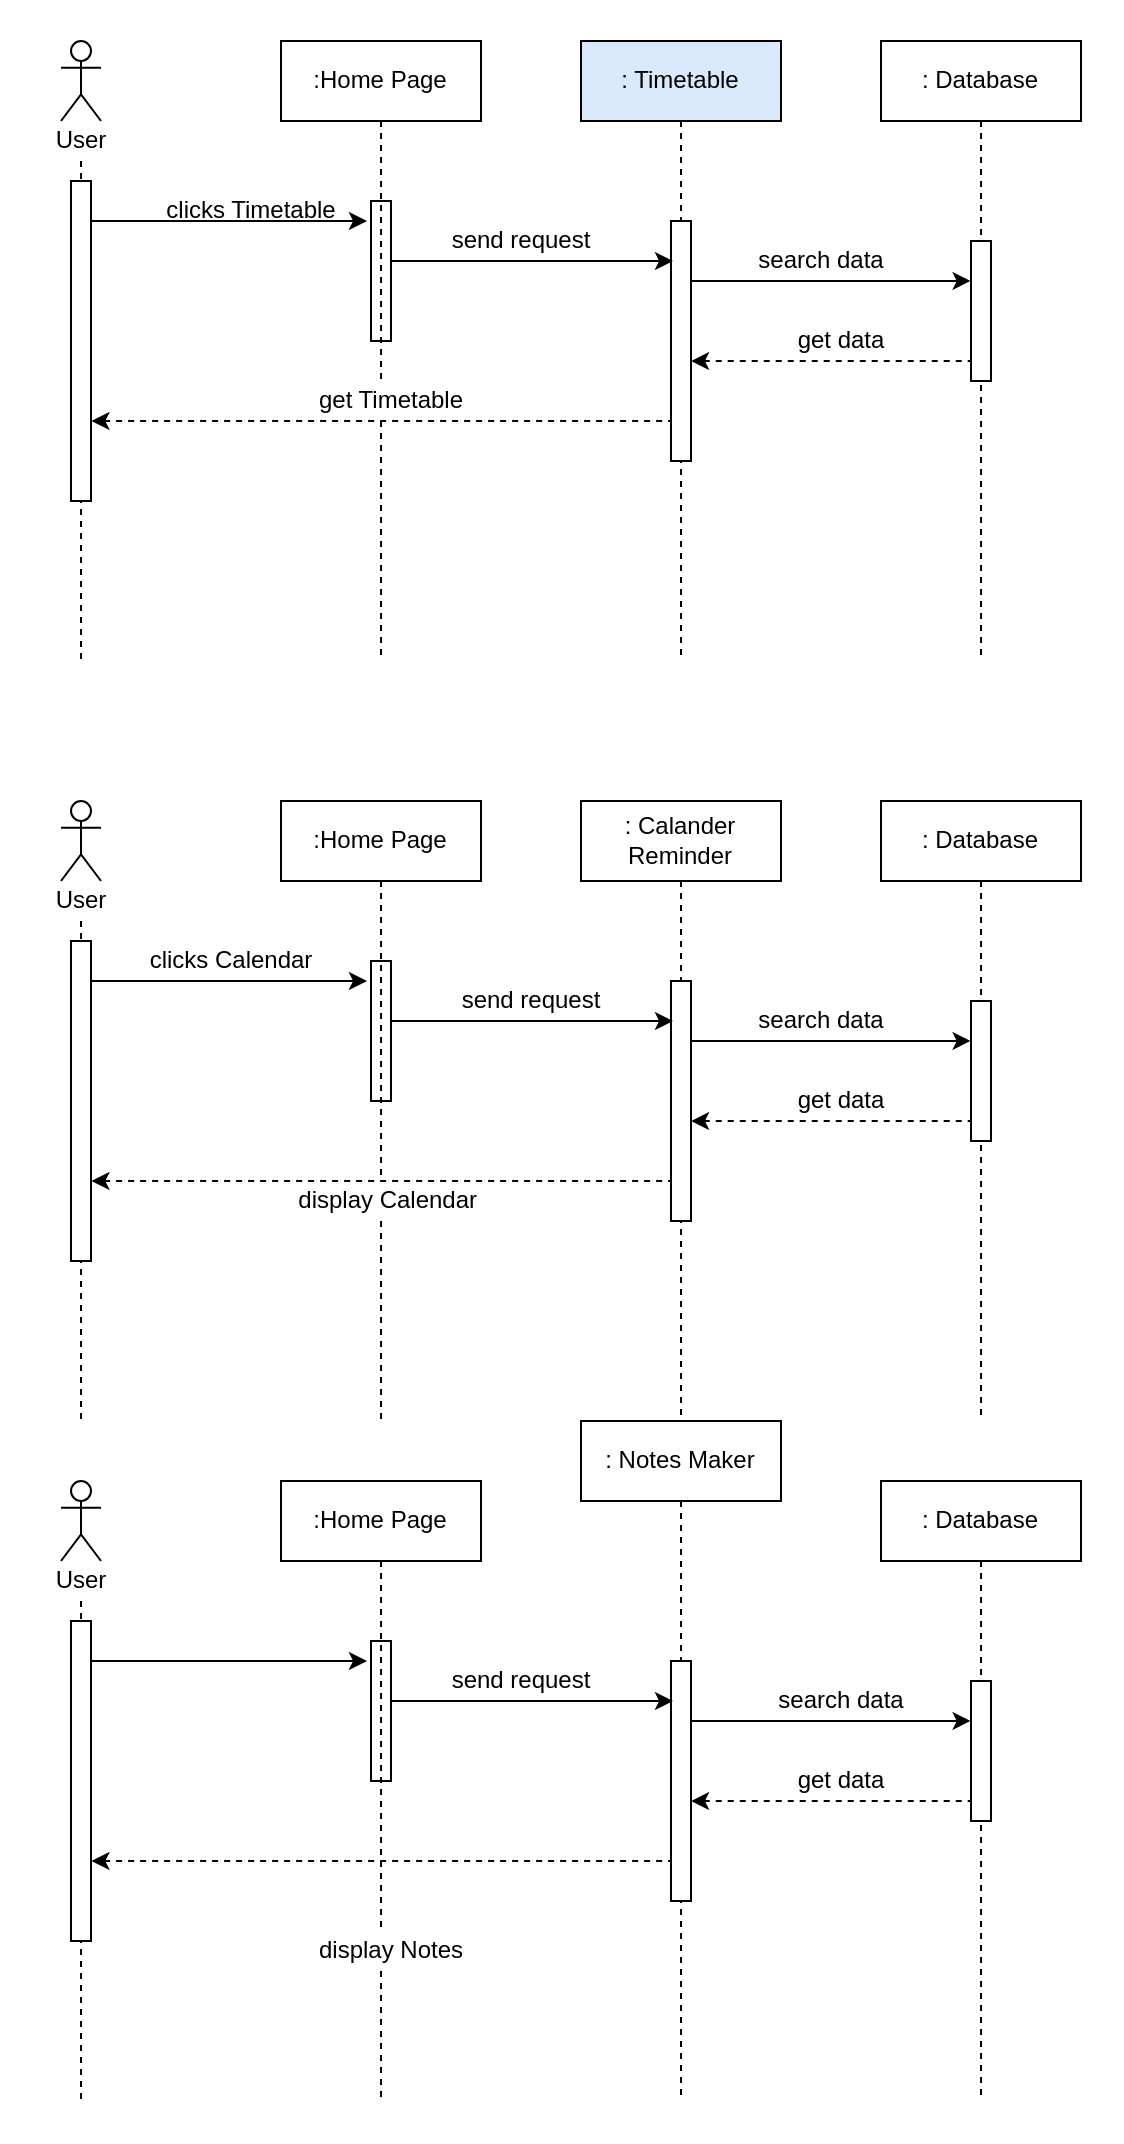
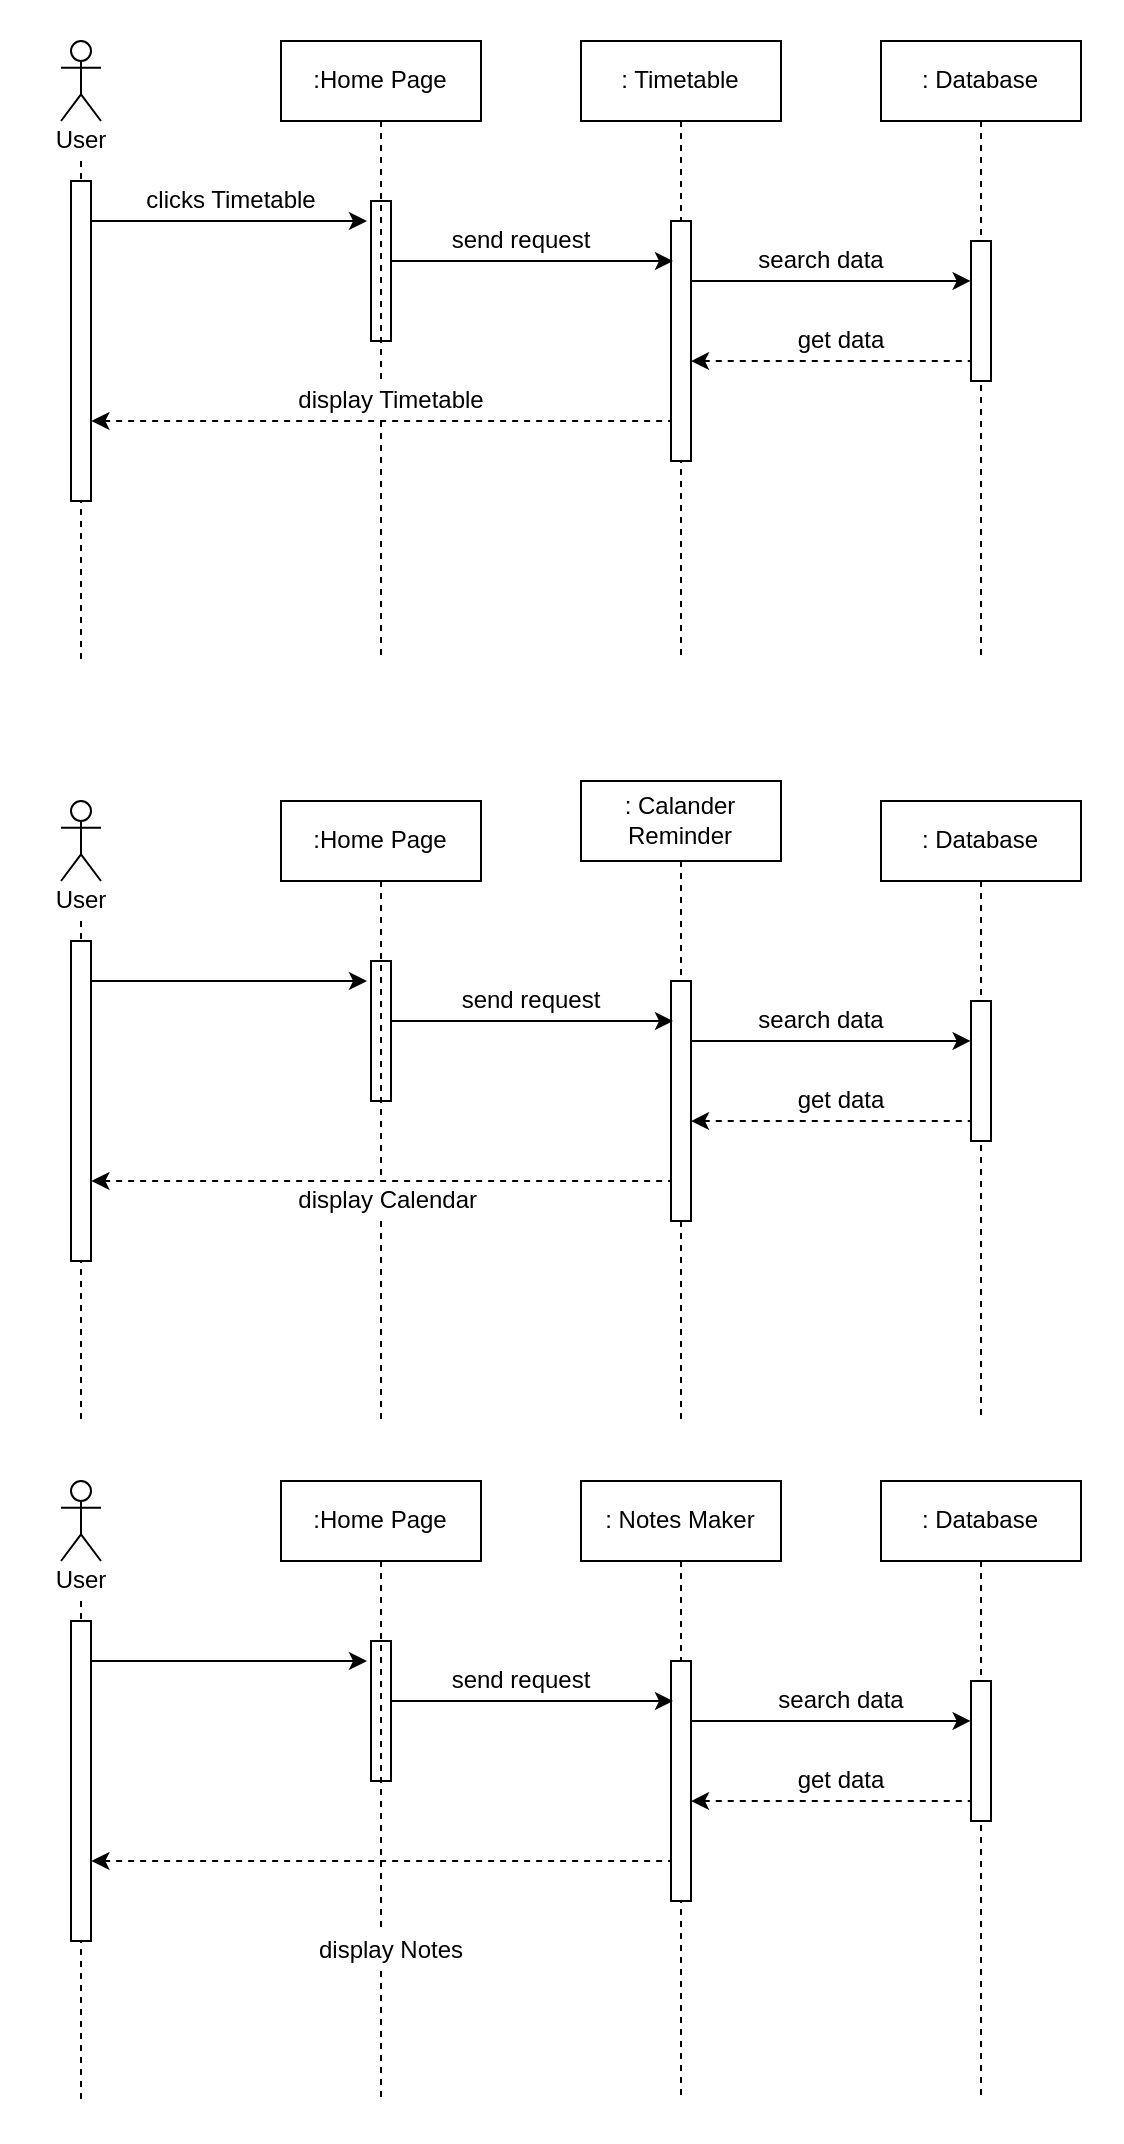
(681, 81) -> (681, 81)
(251, 211) -> (231, 201)
(392, 401) -> (392, 401)
(681, 841) -> (681, 821)
(231, 961) -> none
(681, 1461) -> (681, 1521)
